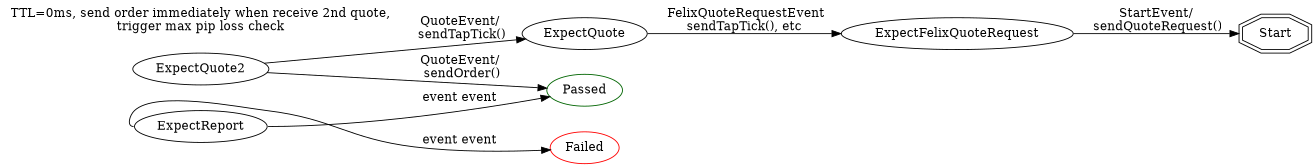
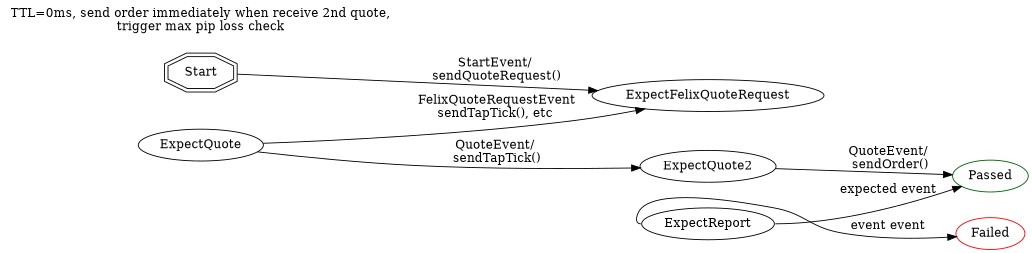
(1152, 34) -> (413, 82)
(390, 52) -> (444, 167)
(460, 98) -> (888, 190)
